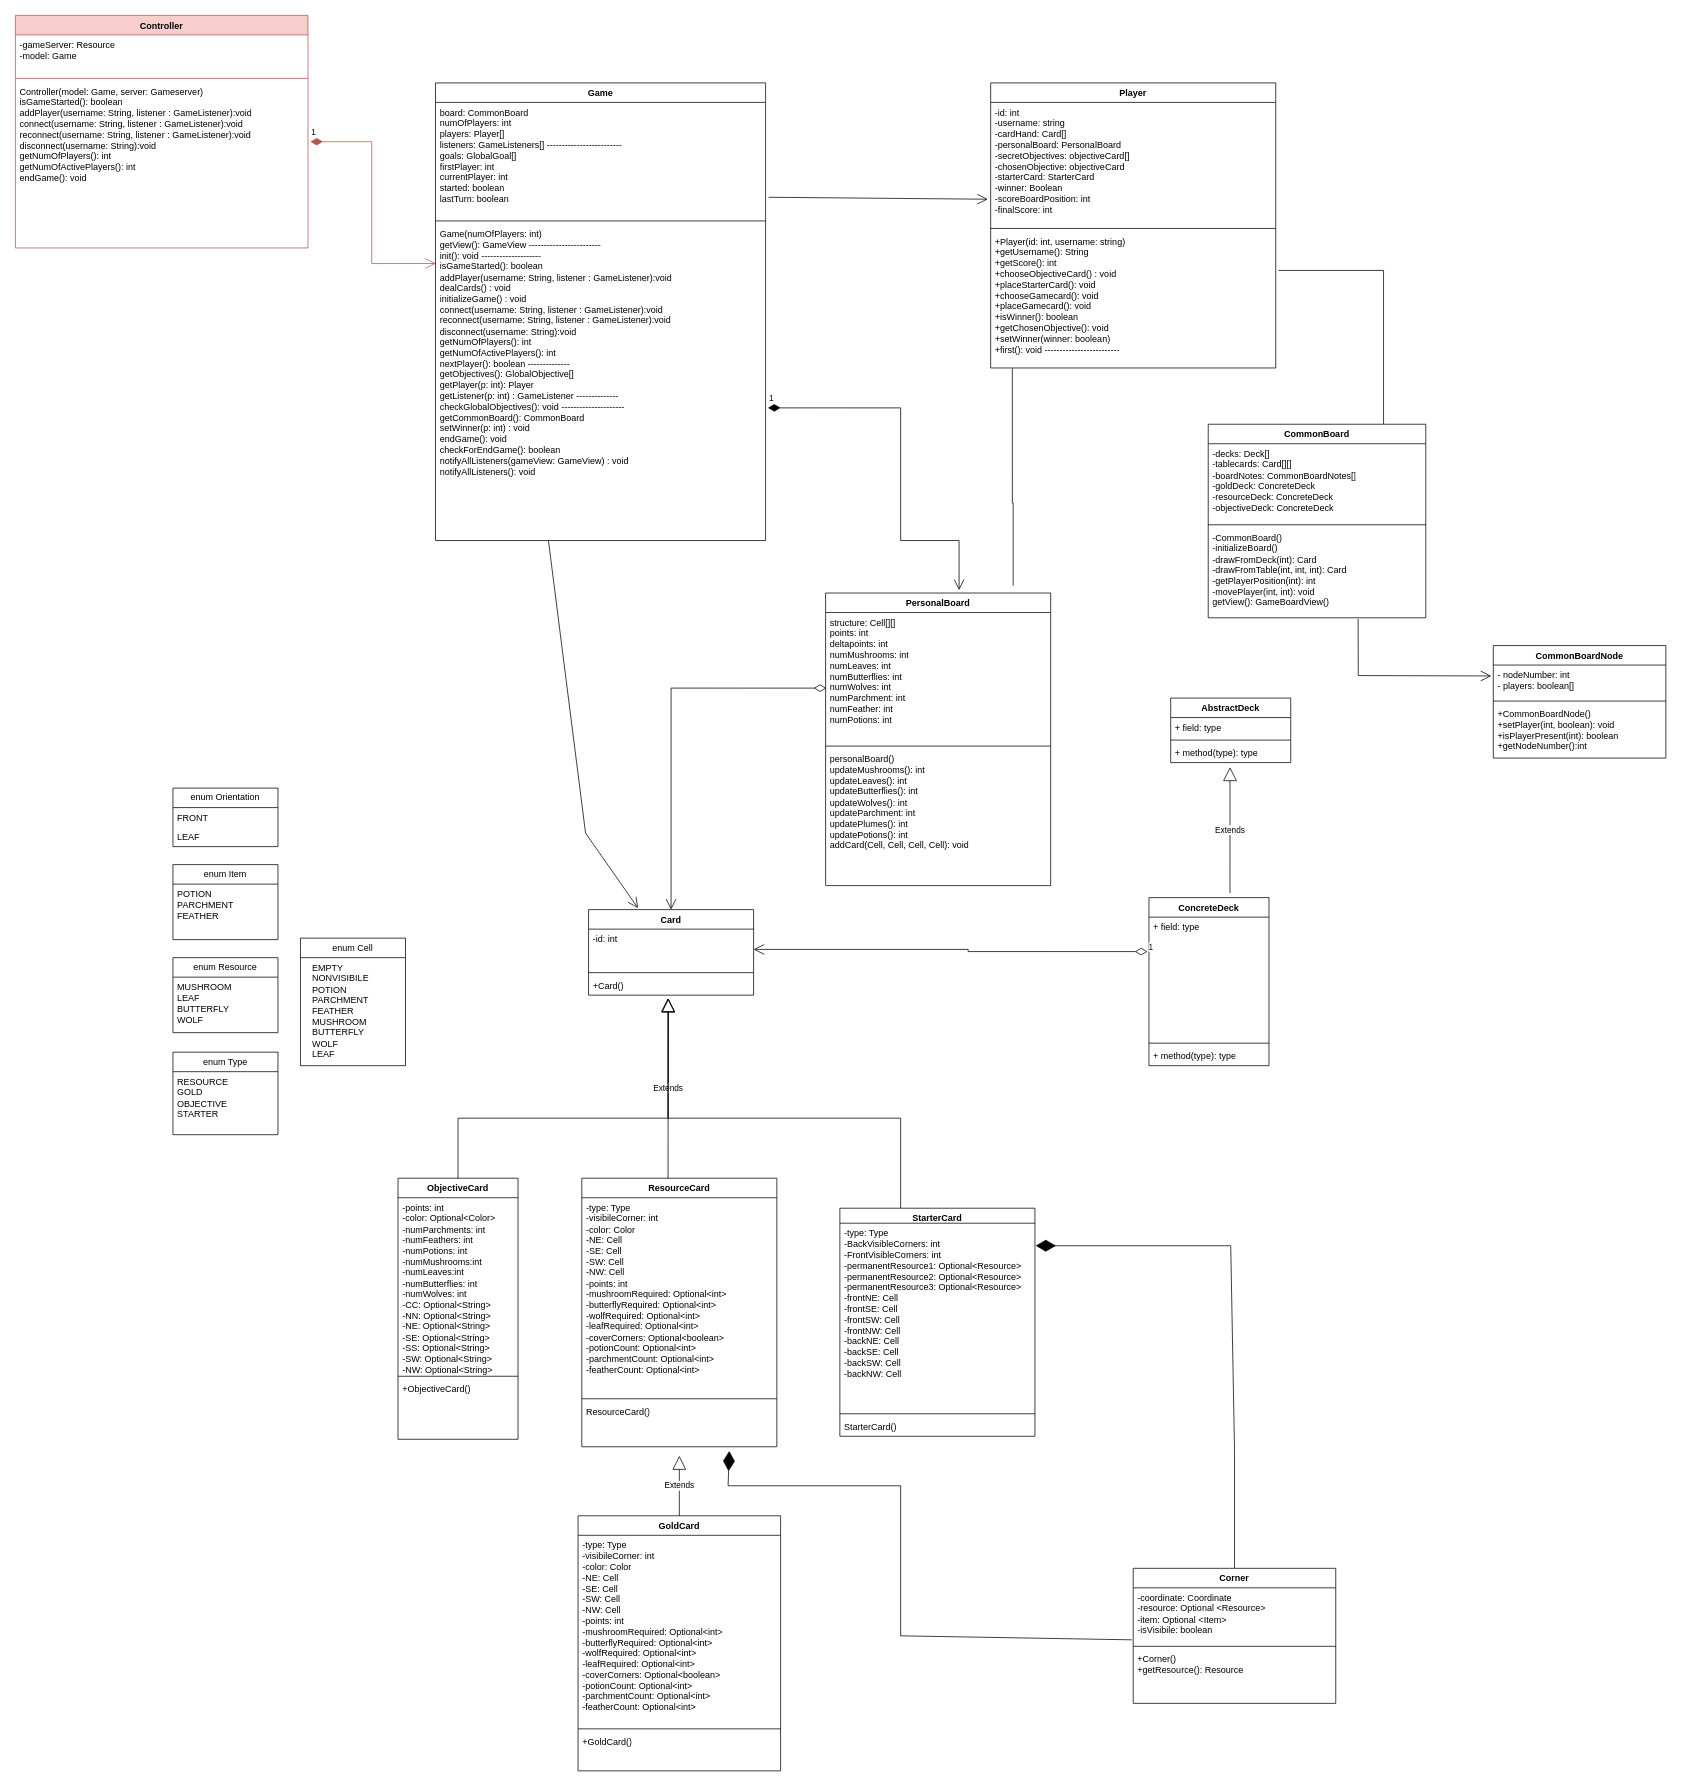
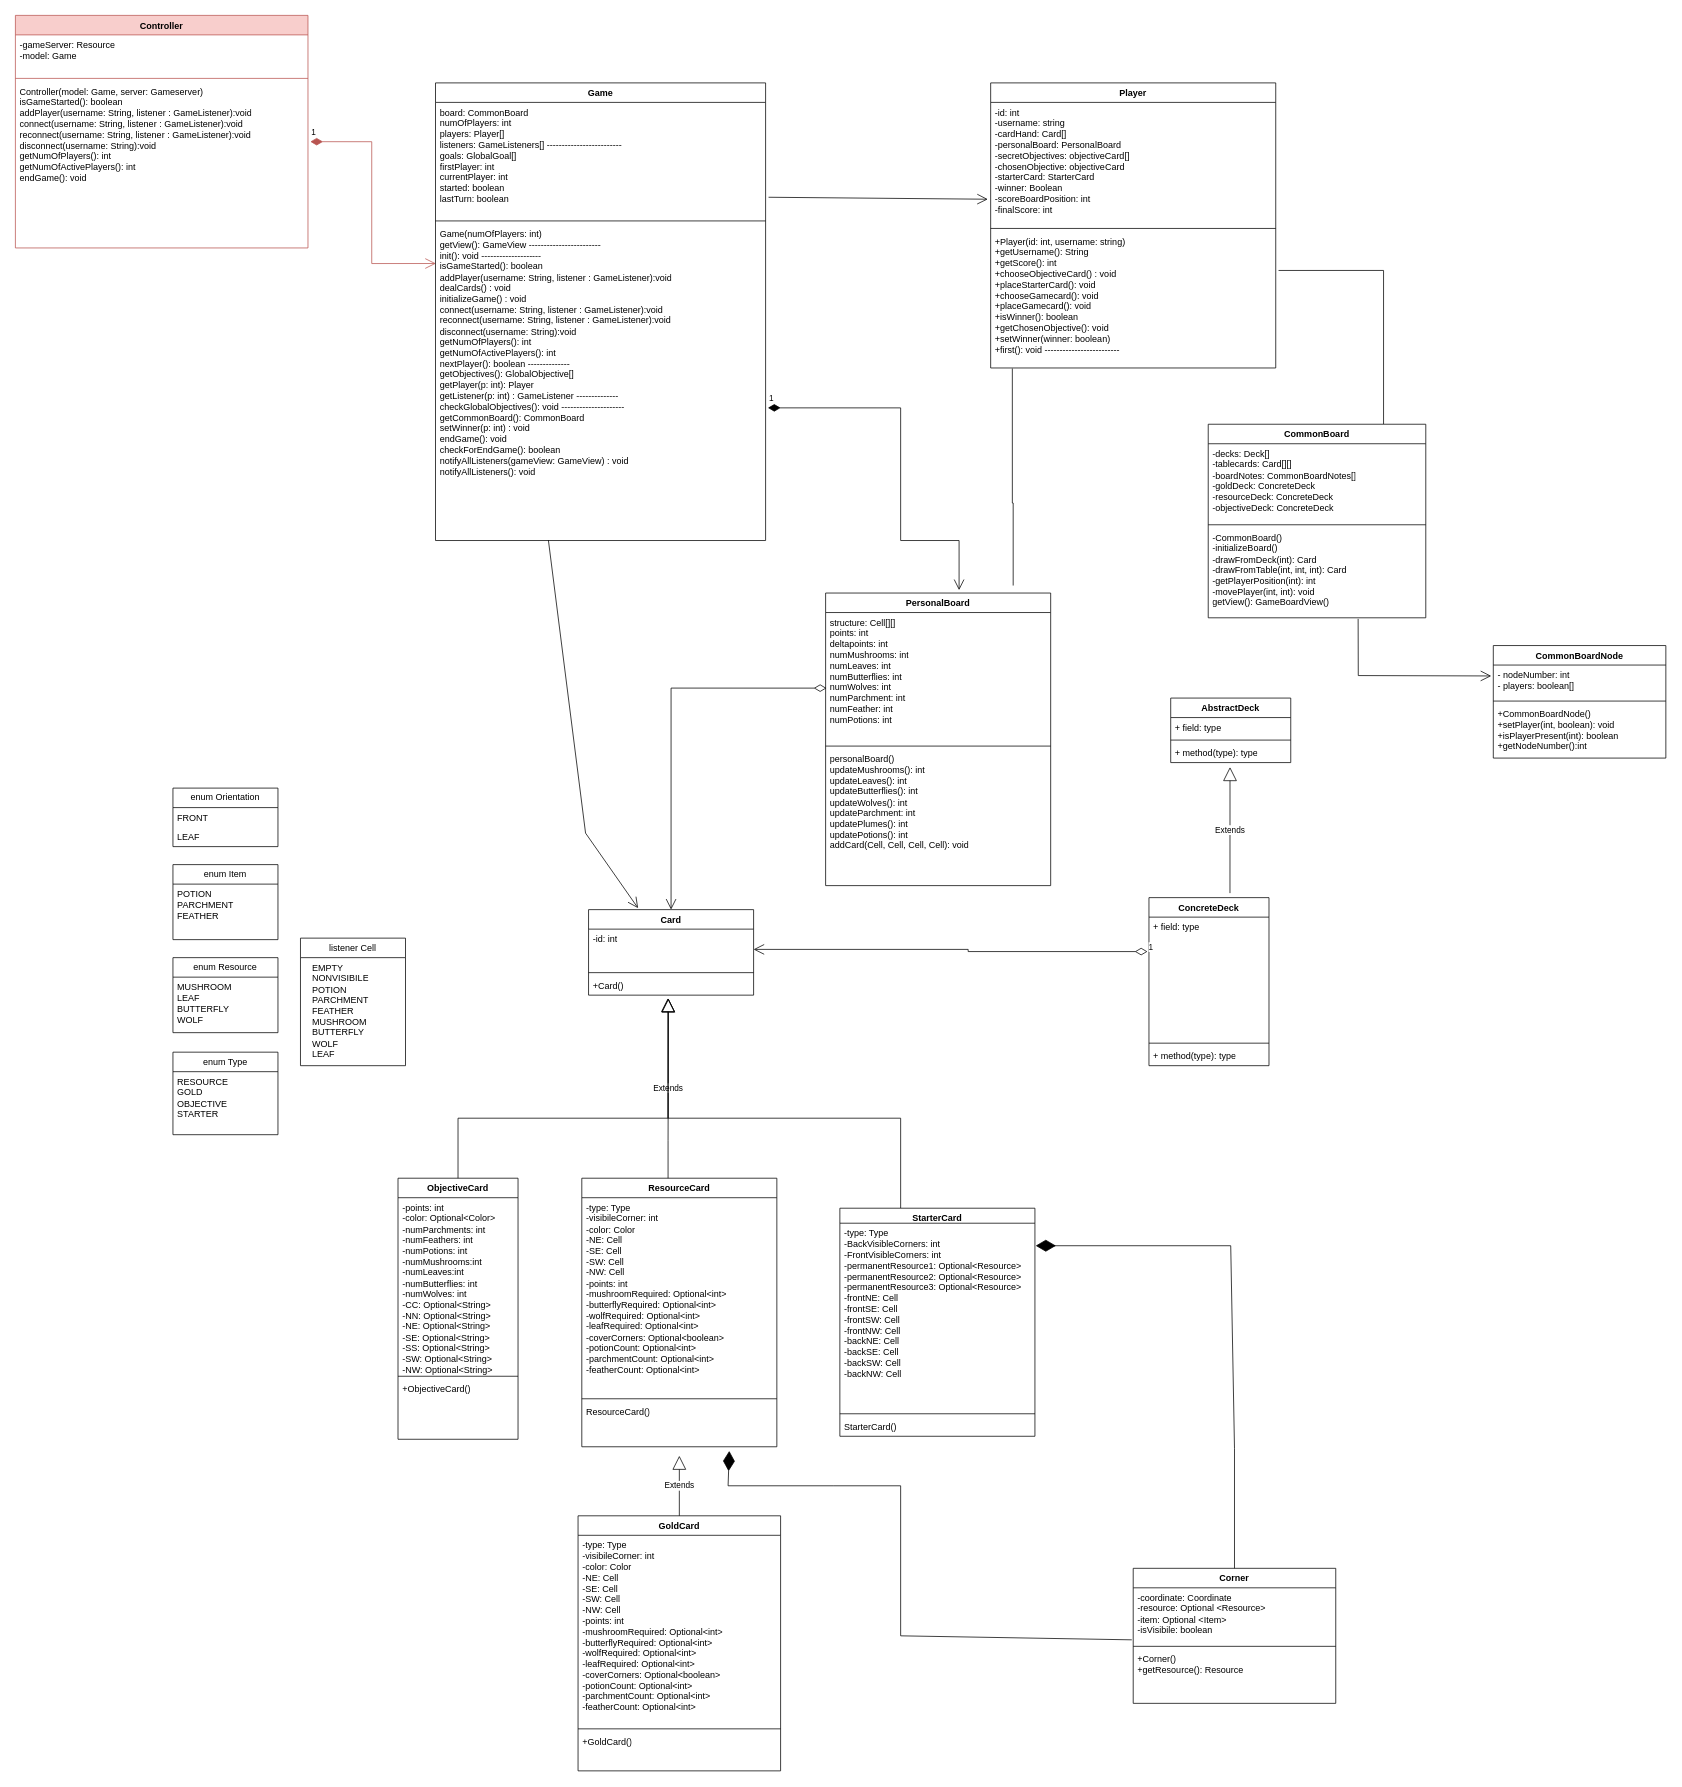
(353, 948) -> (353, 948)
